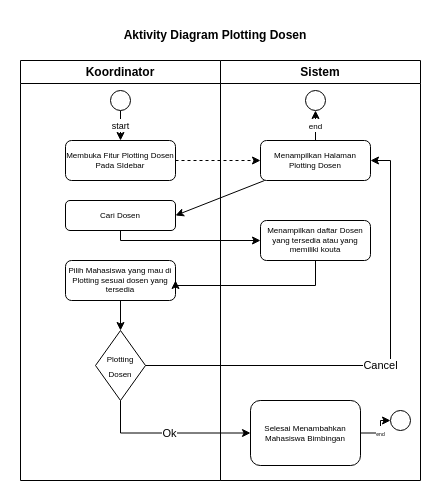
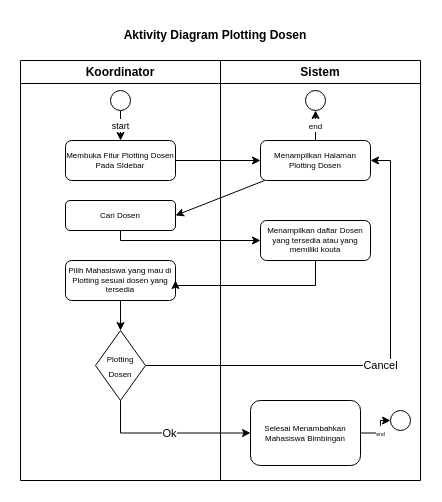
(215, 161) -> (215, 161)
